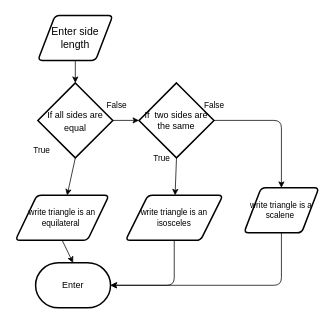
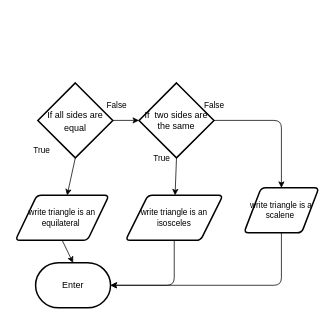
(75, 38) -> none
(75, 69) -> none
